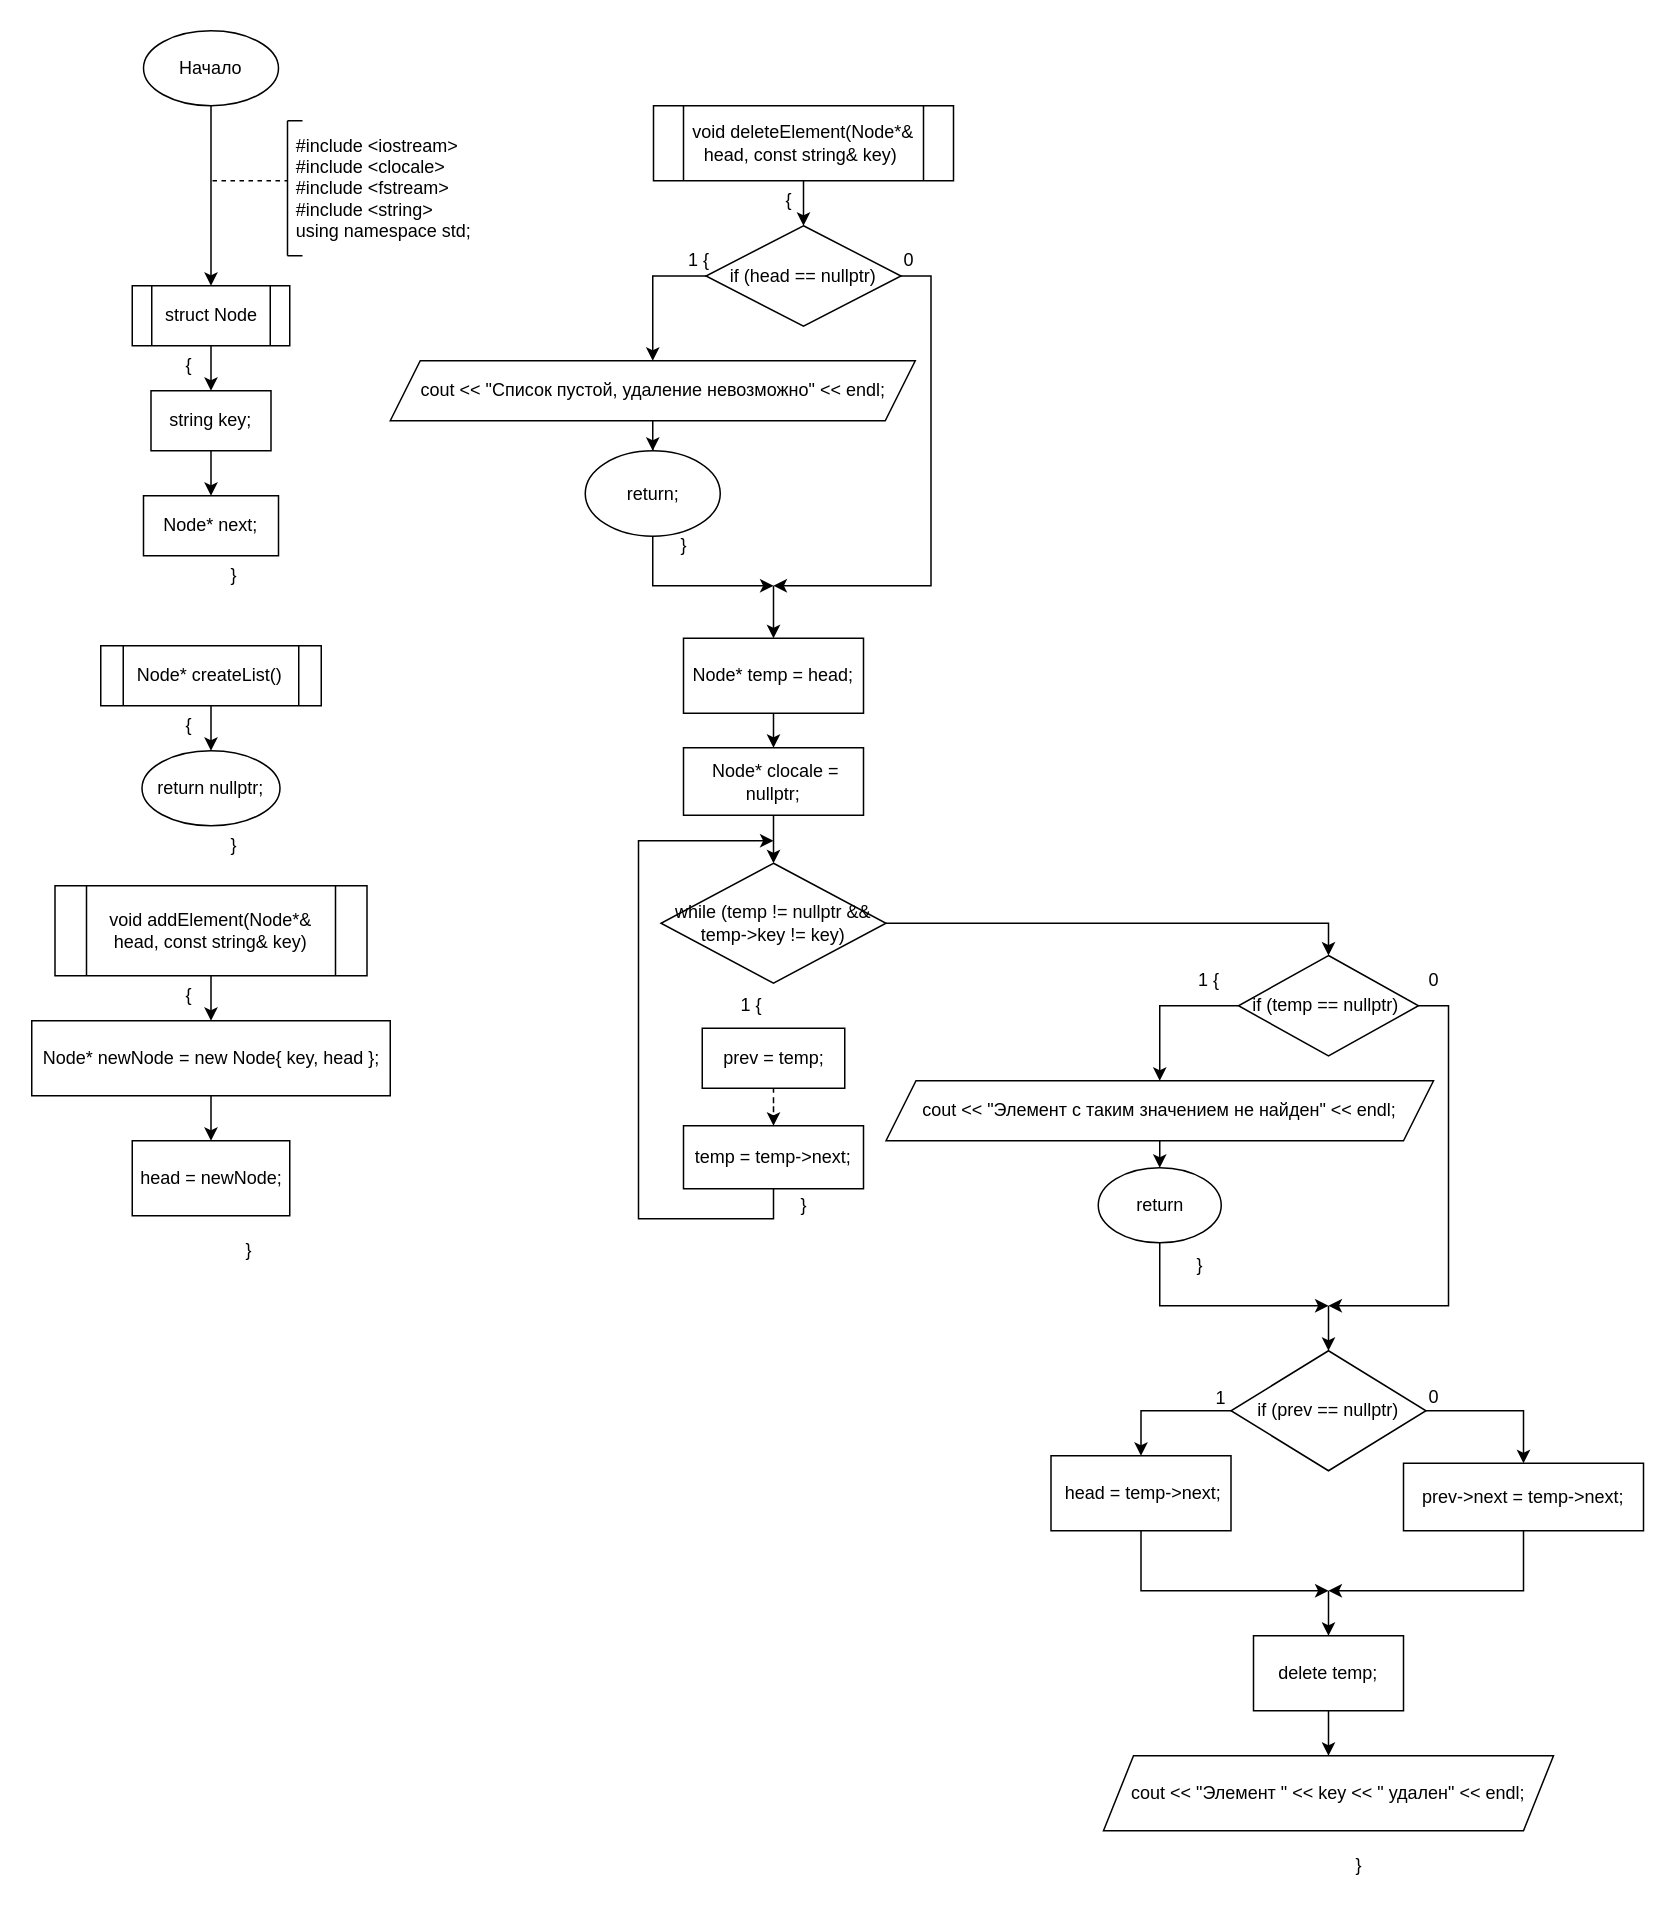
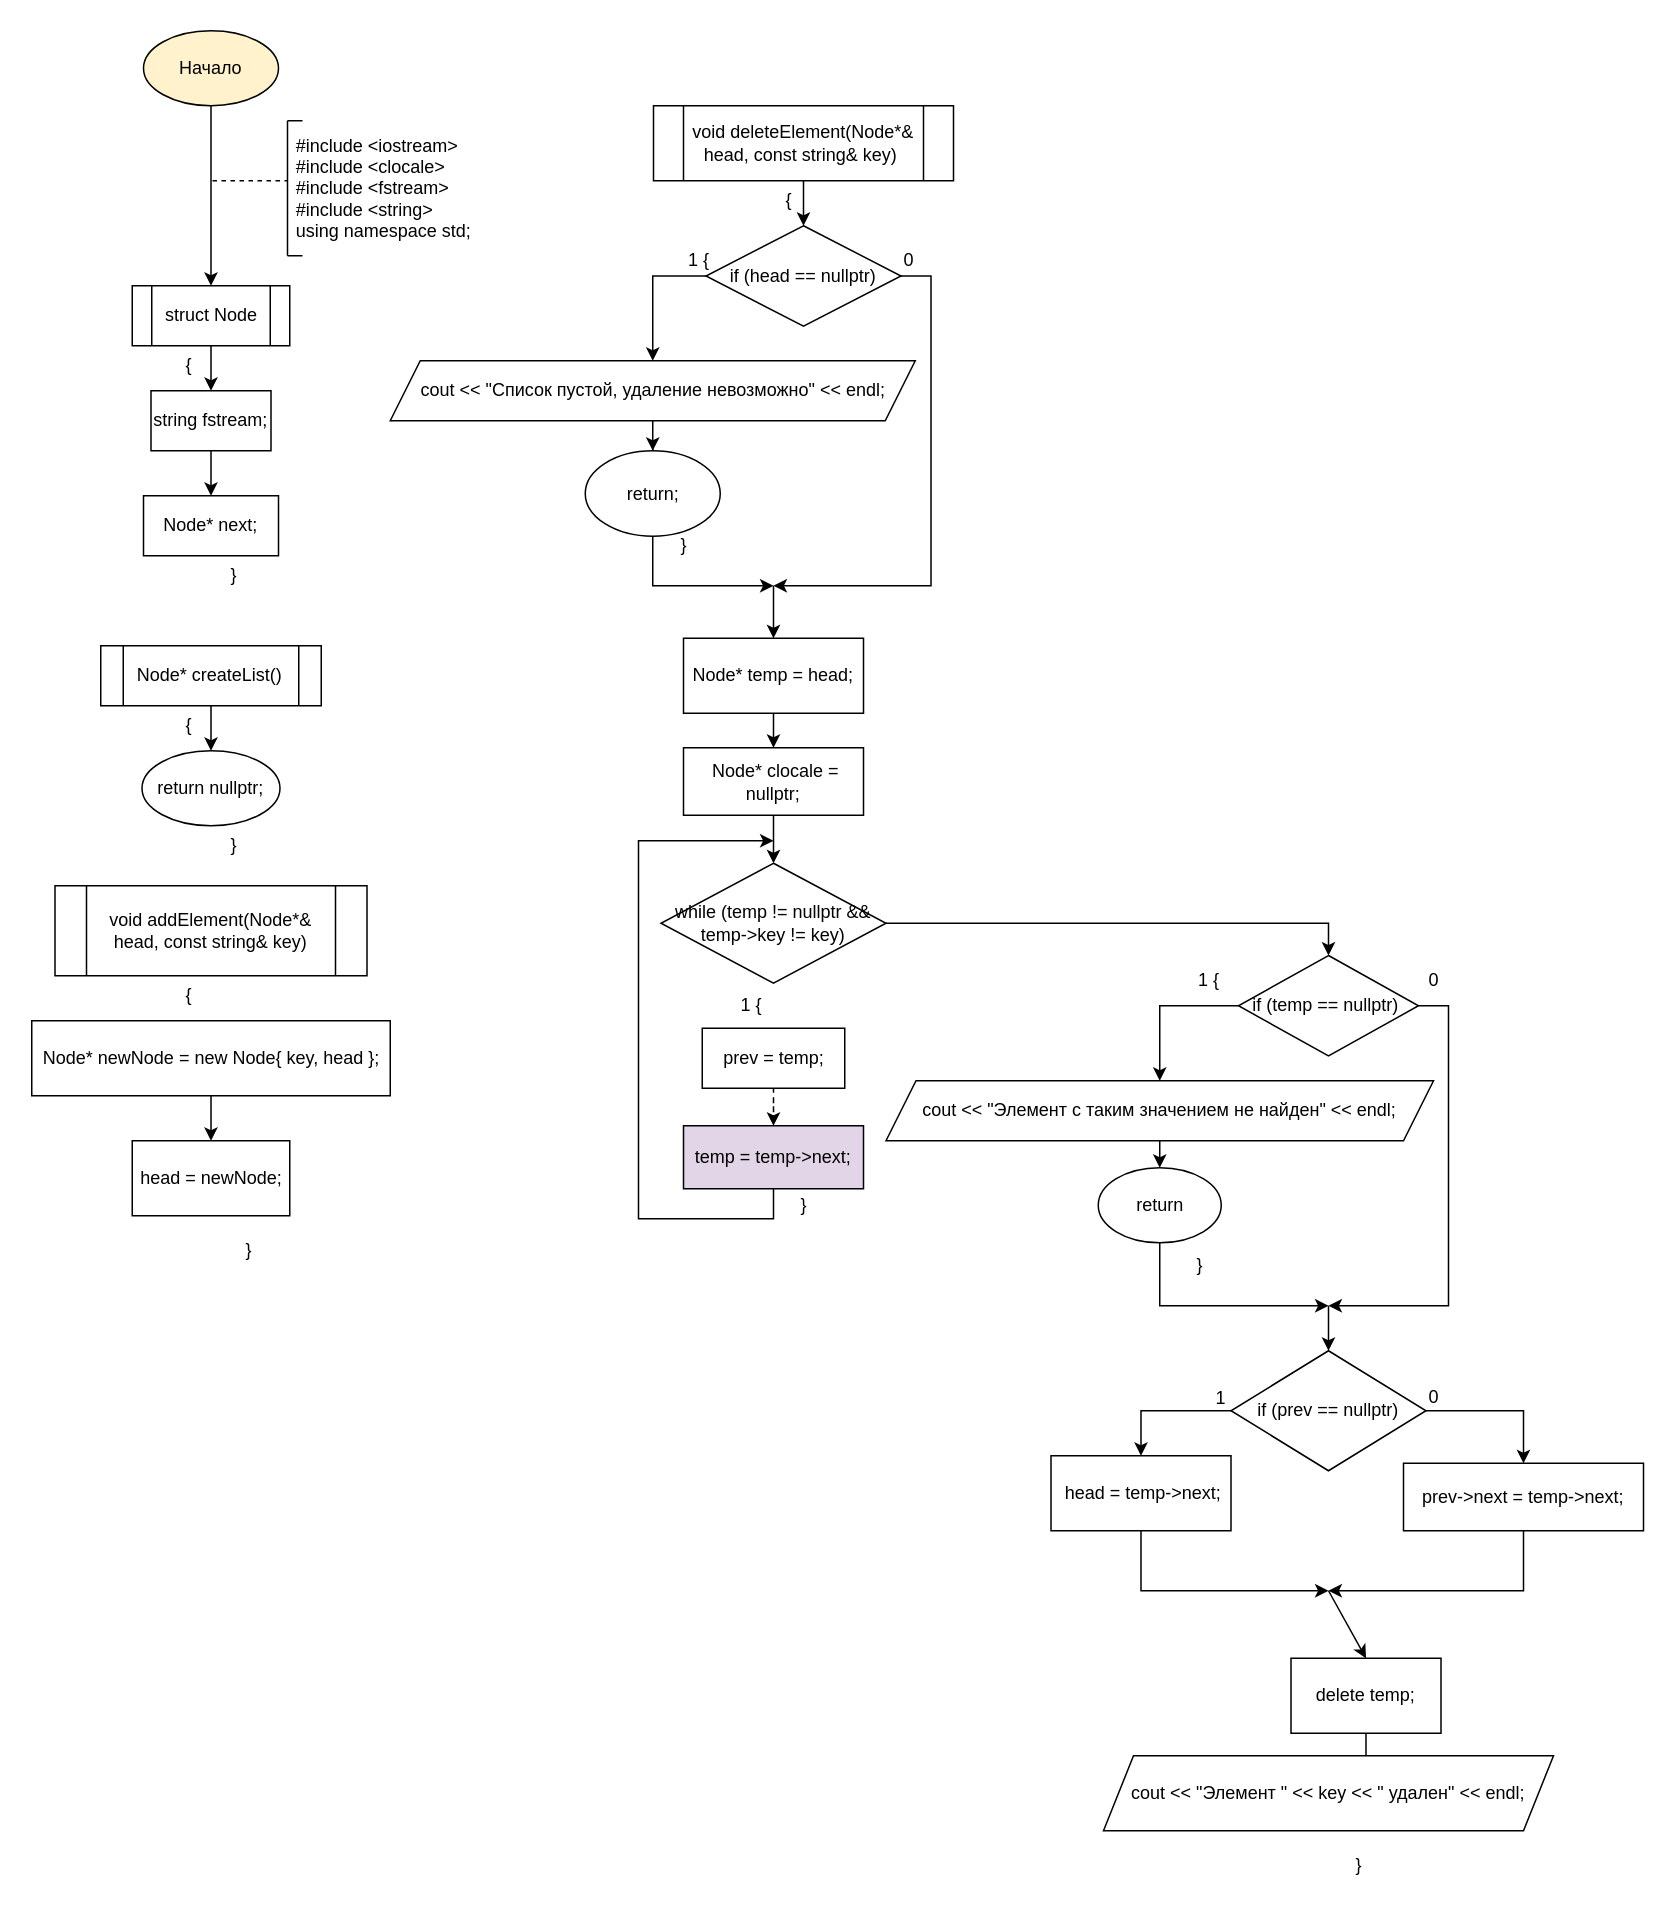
(211, 68) -> (211, 68)
(211, 421) -> (211, 421)
(211, 1004) -> none
(773, 1157) -> (773, 1157)
(1328, 1673) -> (1366, 1696)
